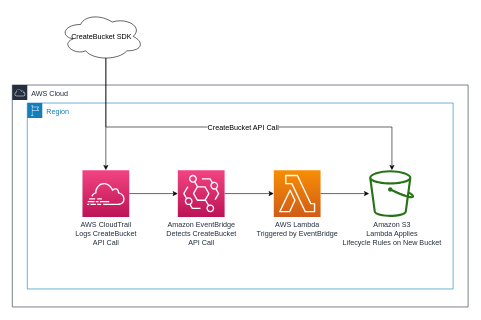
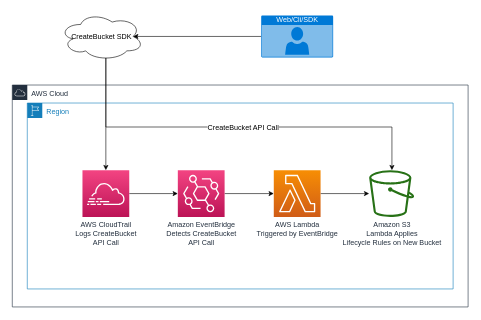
none -> (199, 36)
none -> (297, 36)
